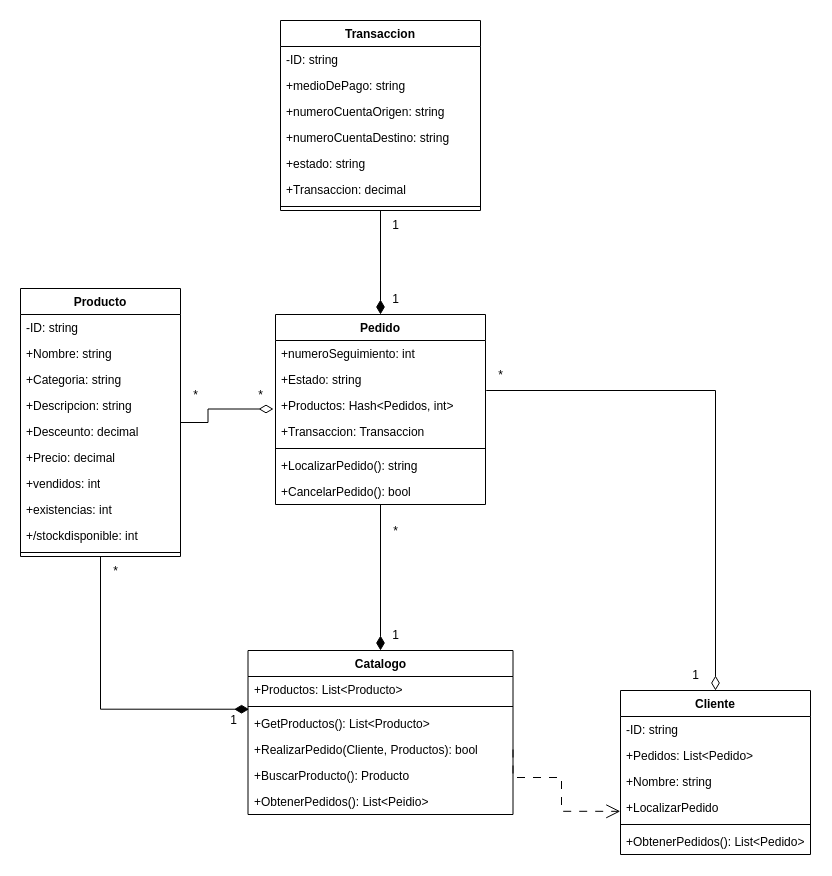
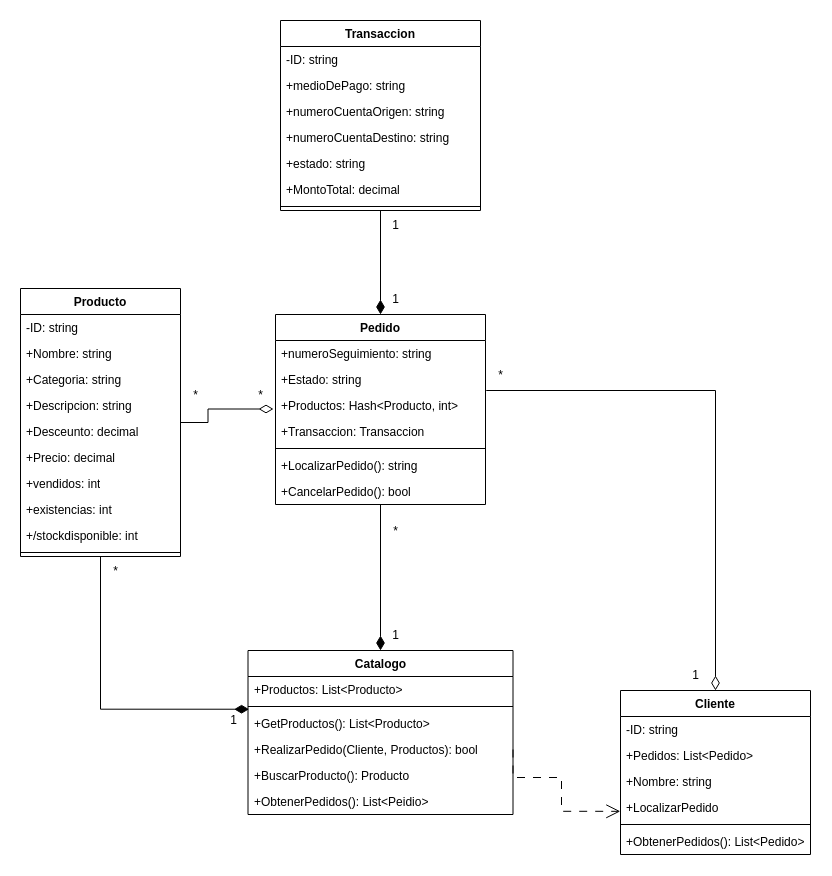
(349, 191) -> (346, 191)
(351, 355) -> (361, 355)
(373, 407) -> (378, 407)
